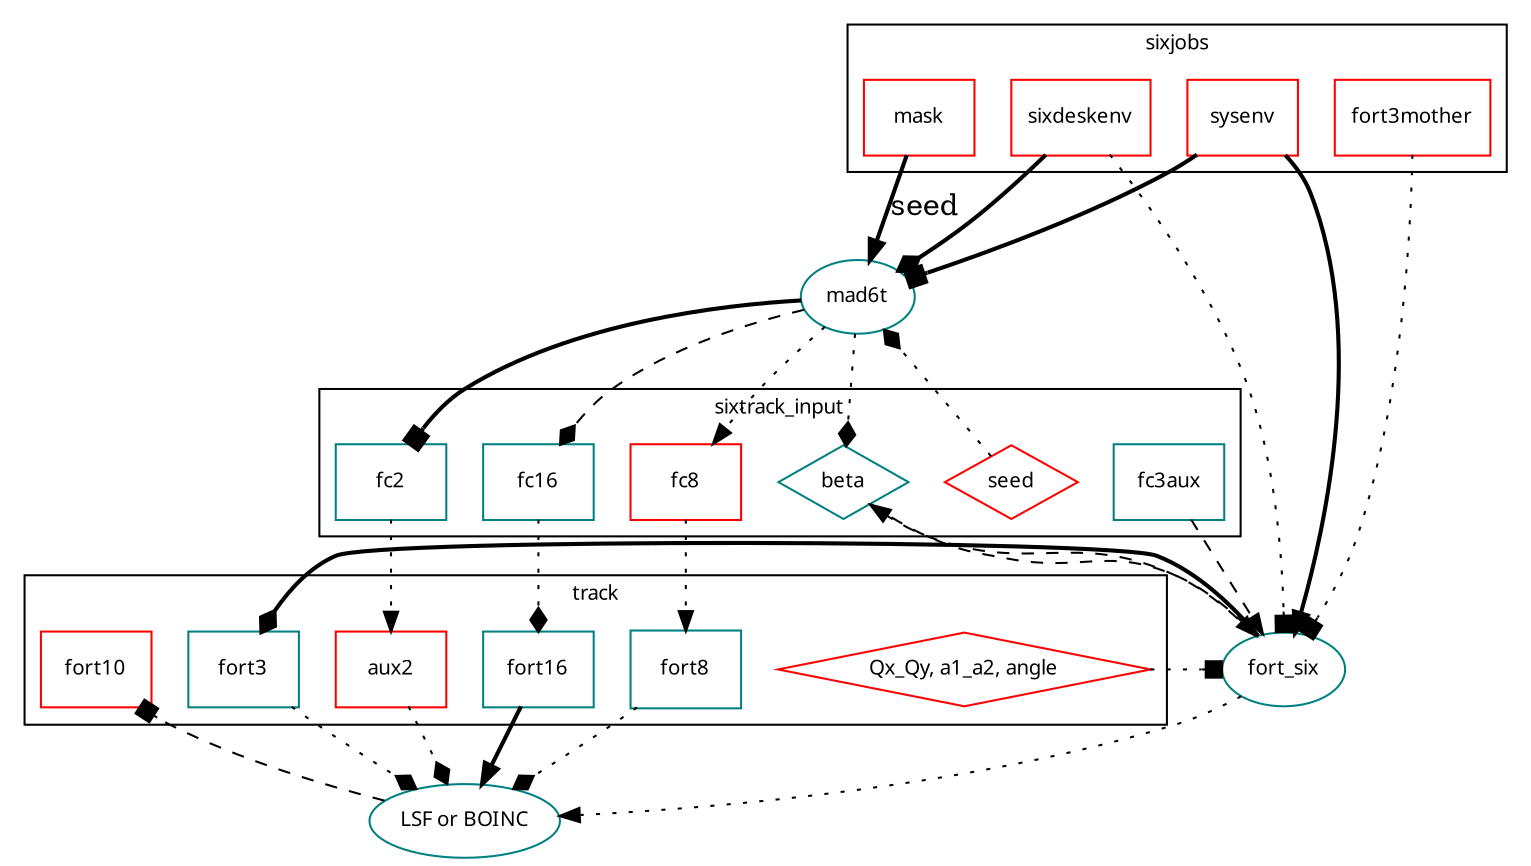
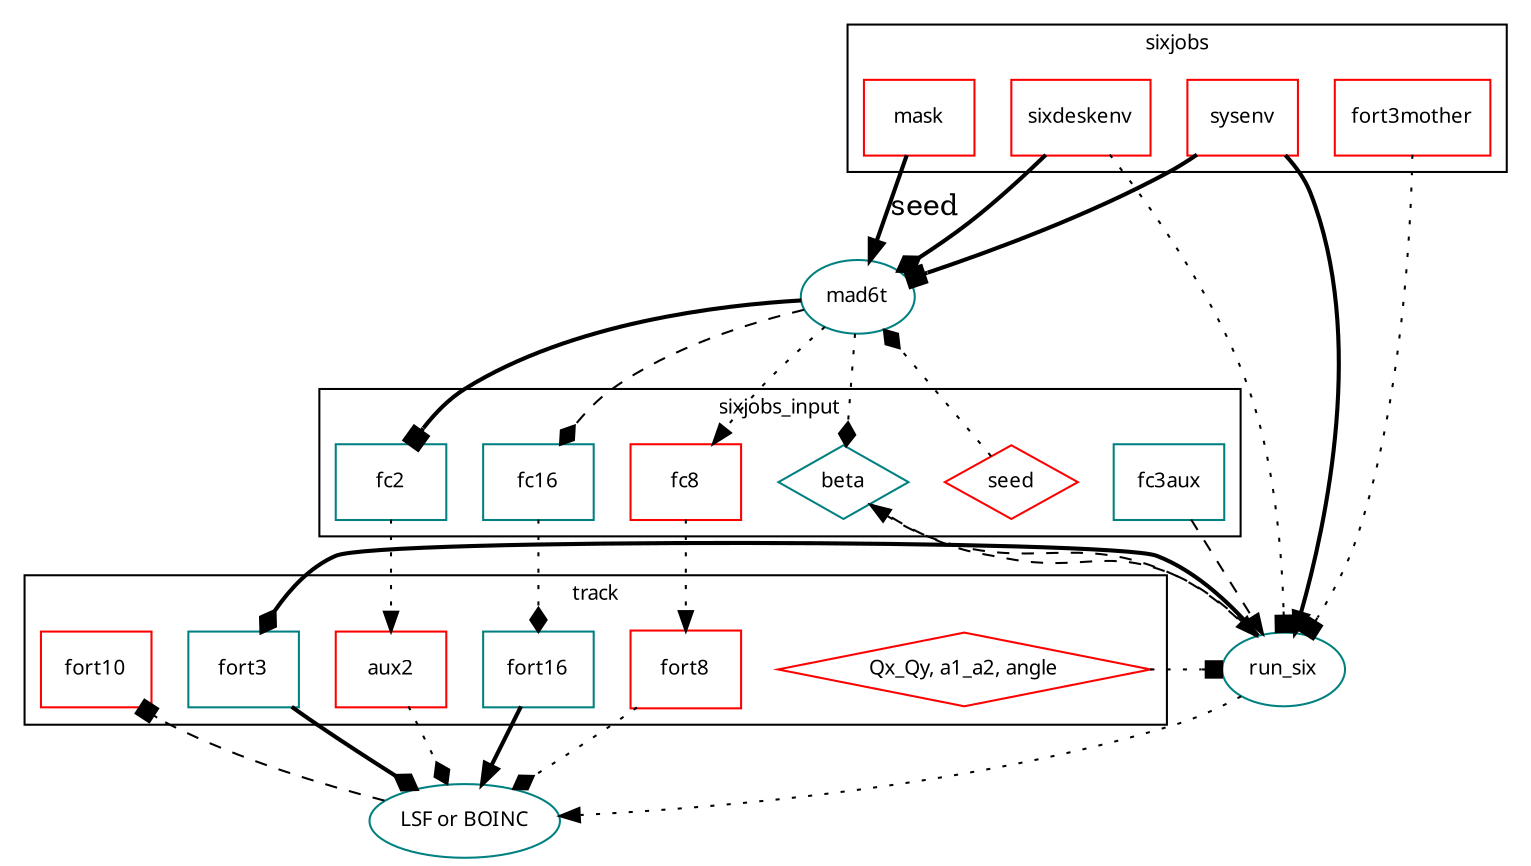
(780, 408) -> (780, 408)
(686, 669) -> (686, 669)
(1284, 669) -> (1284, 669)
(343, 742) -> (343, 742)
